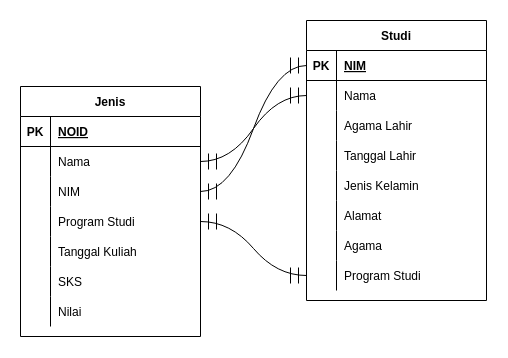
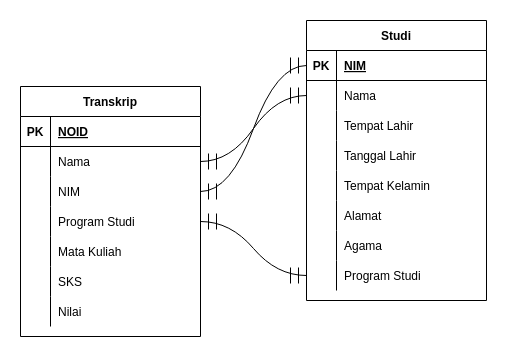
(110, 102) -> (110, 102)
(378, 126) -> (381, 126)
(381, 186) -> (386, 186)
(99, 252) -> (90, 252)
